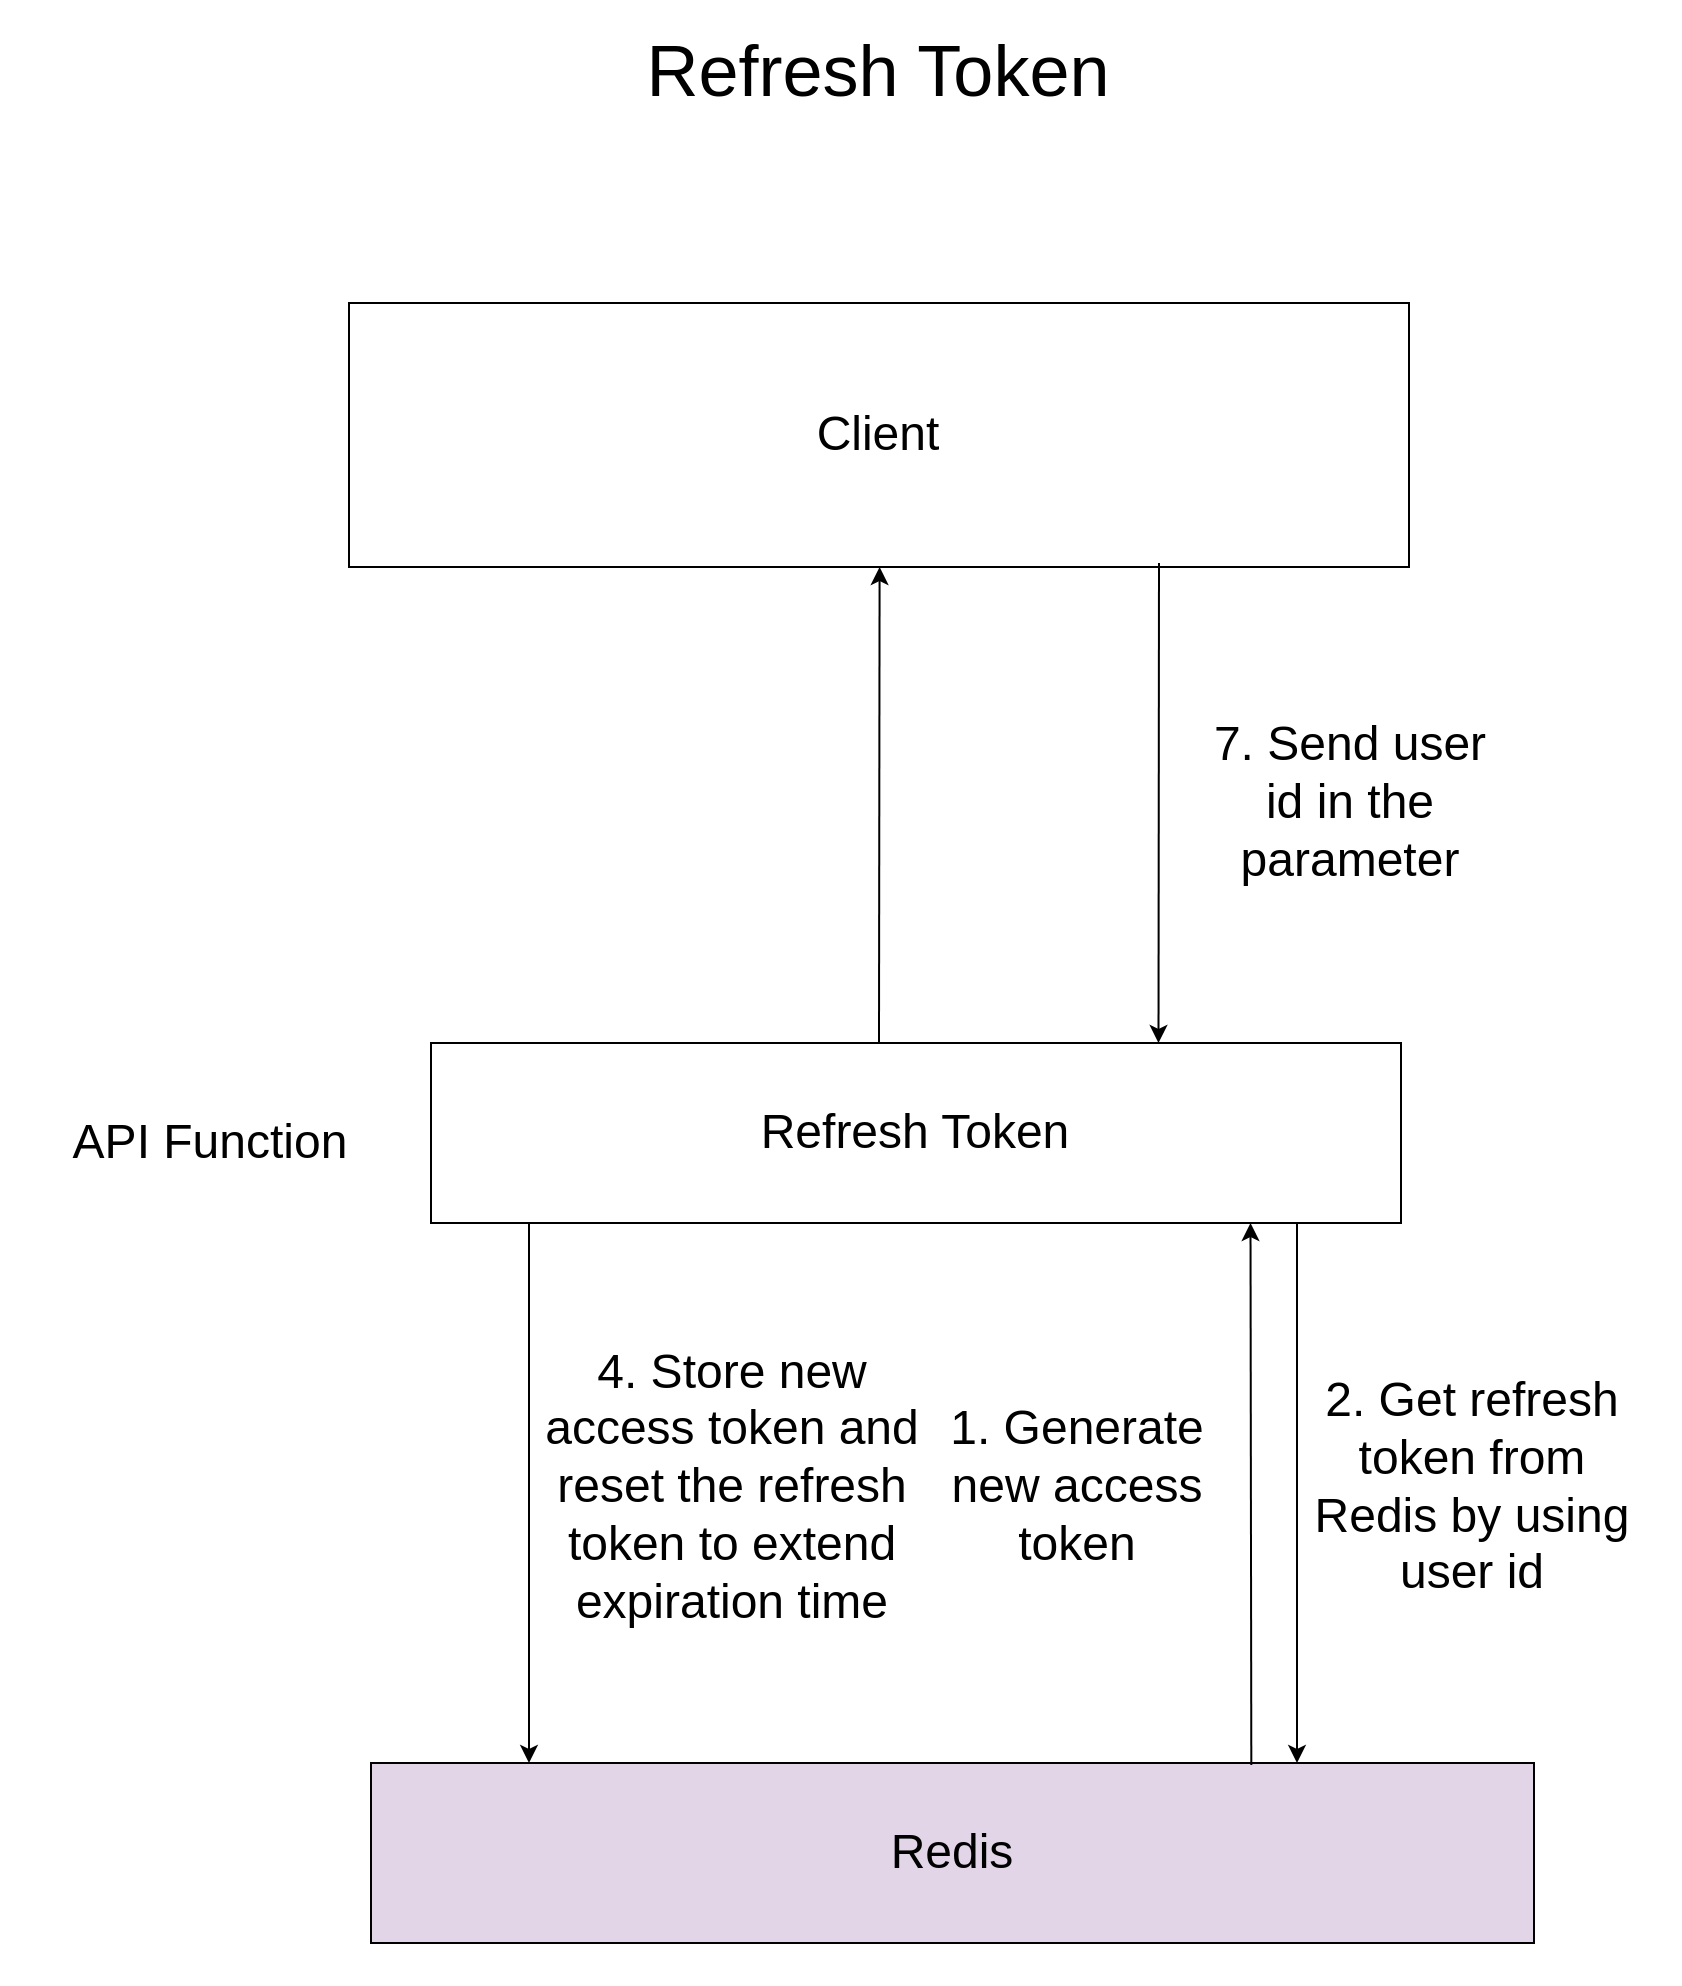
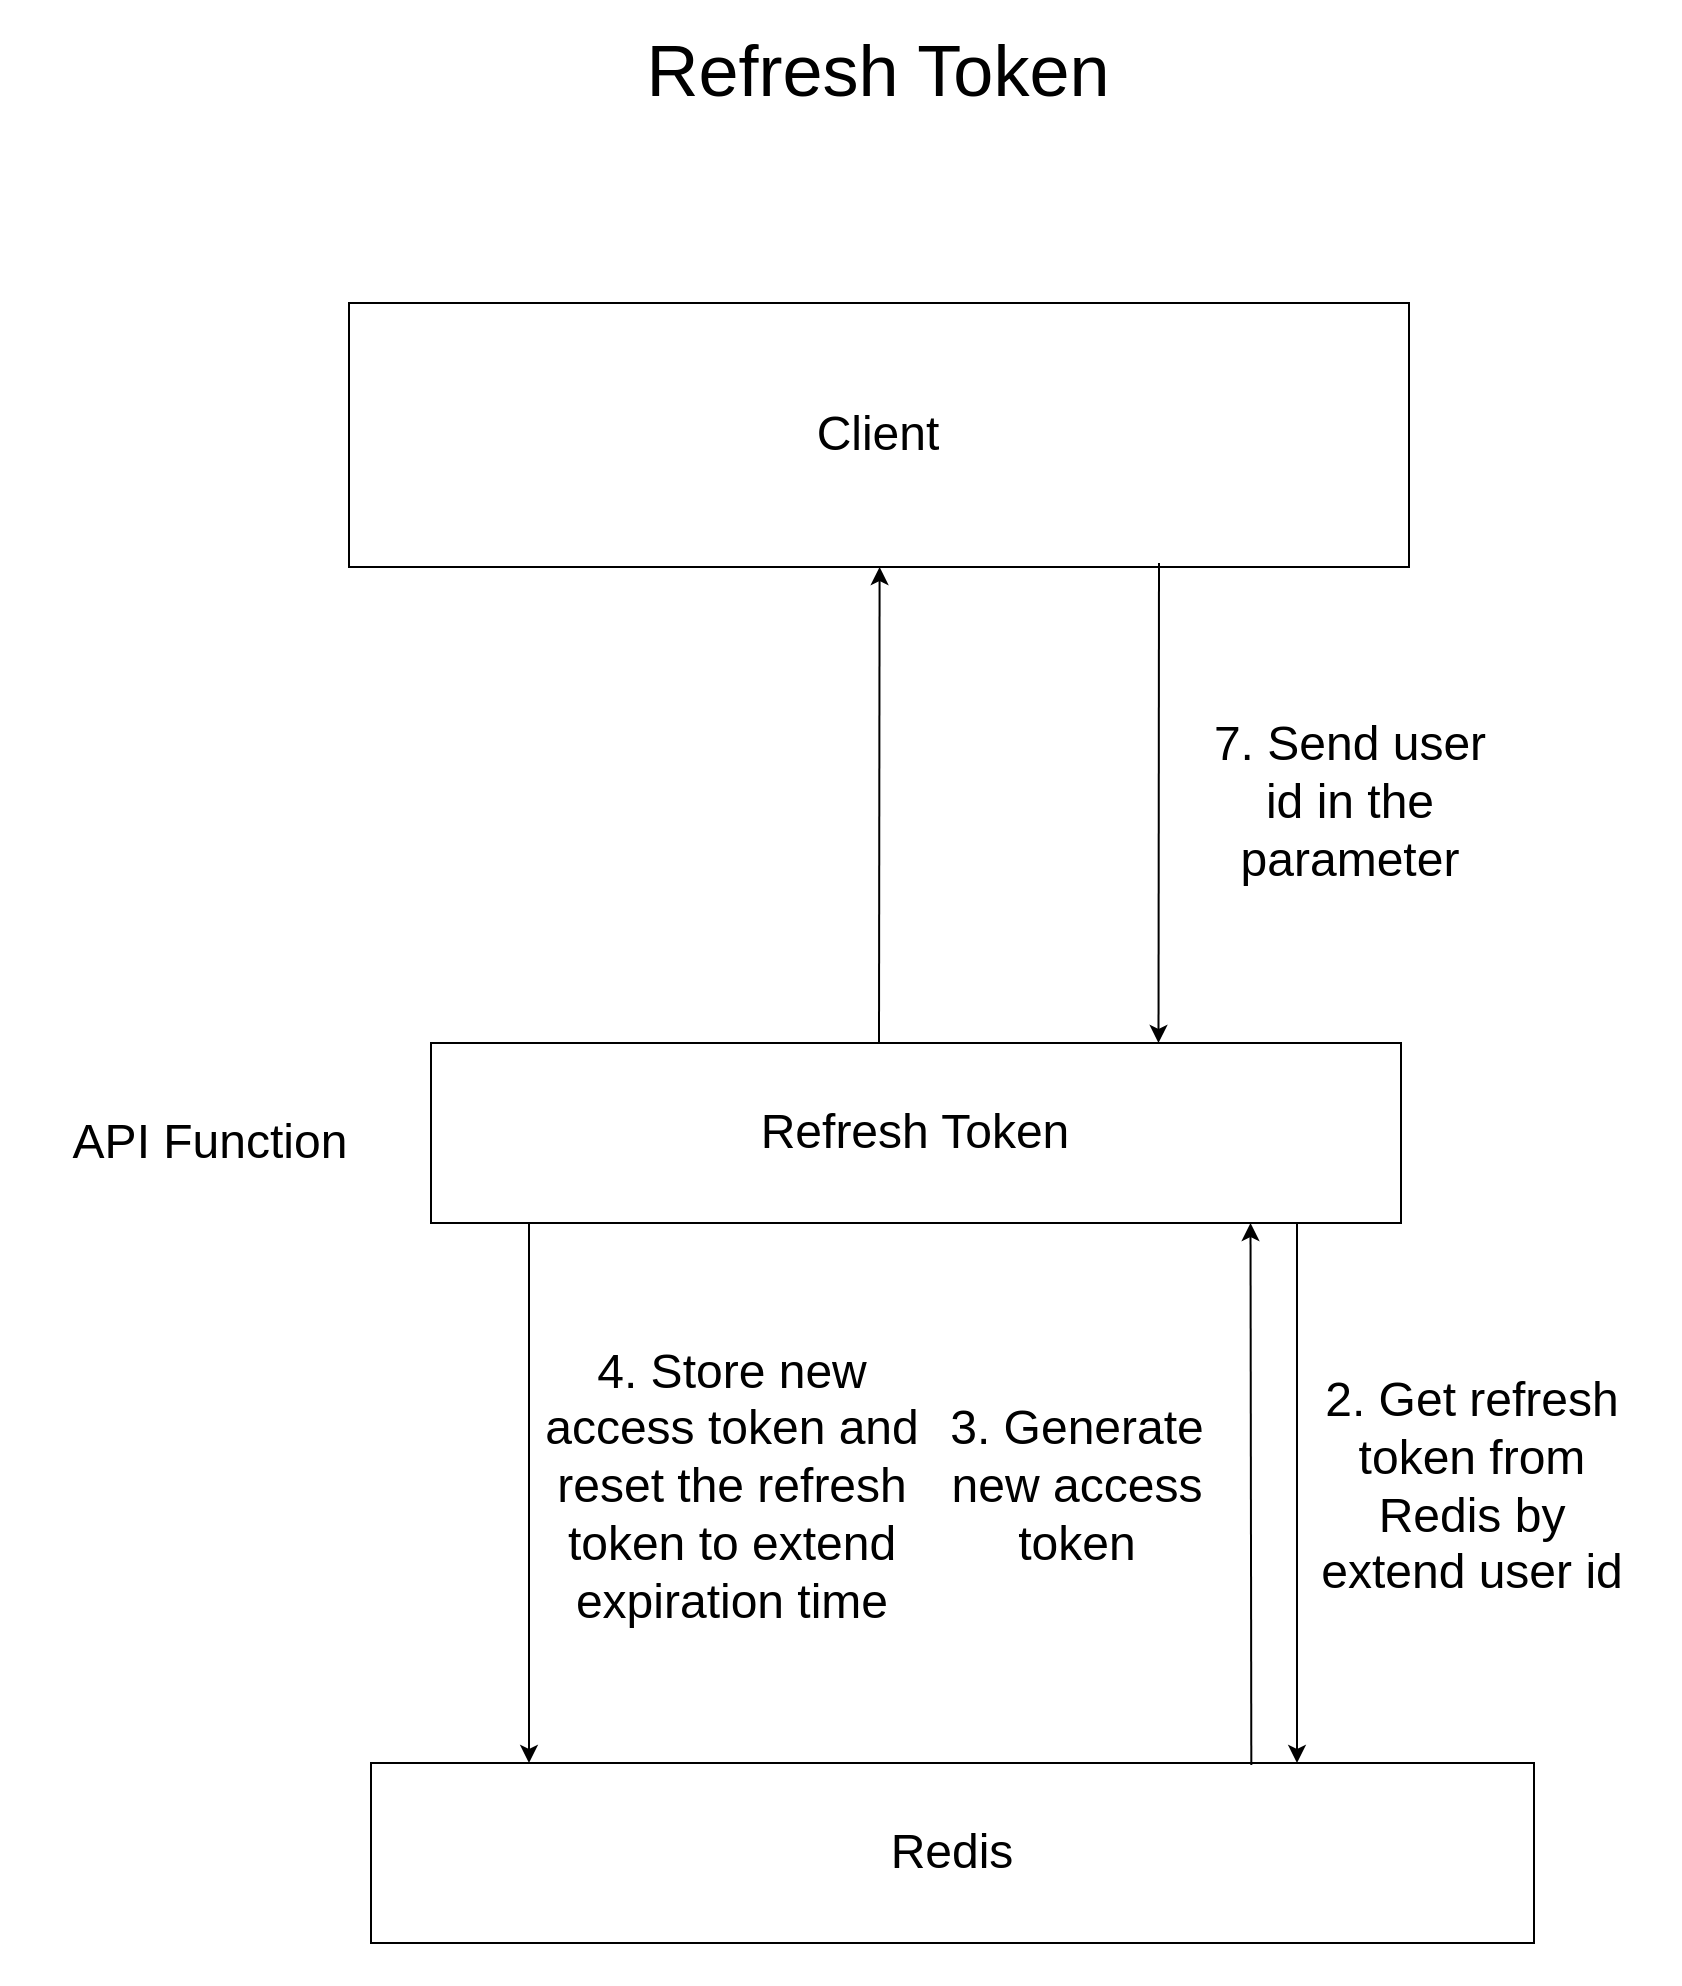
(1078, 1487) -> (1078, 1487)
(1473, 1487) -> (1473, 1487)
(953, 1853) -> (953, 1853)
